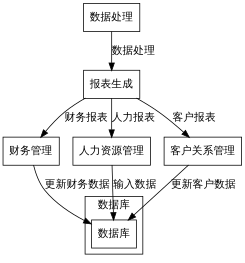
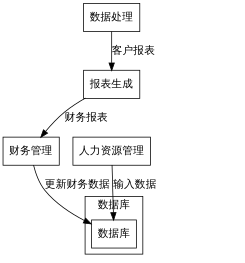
(134, 51) -> (134, 51)
(112, 114) -> none
(203, 151) -> none
